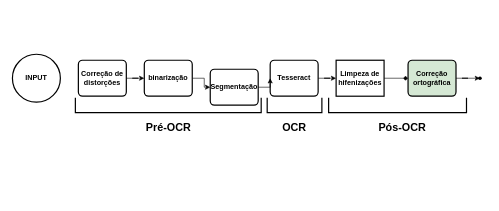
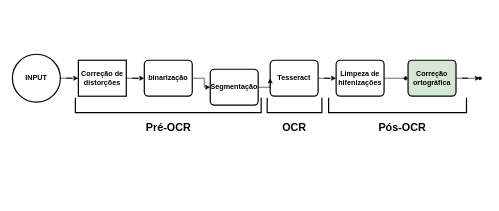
none -> (69, 78)
(102, 78) -> (102, 78)
(360, 78) -> (360, 78)
